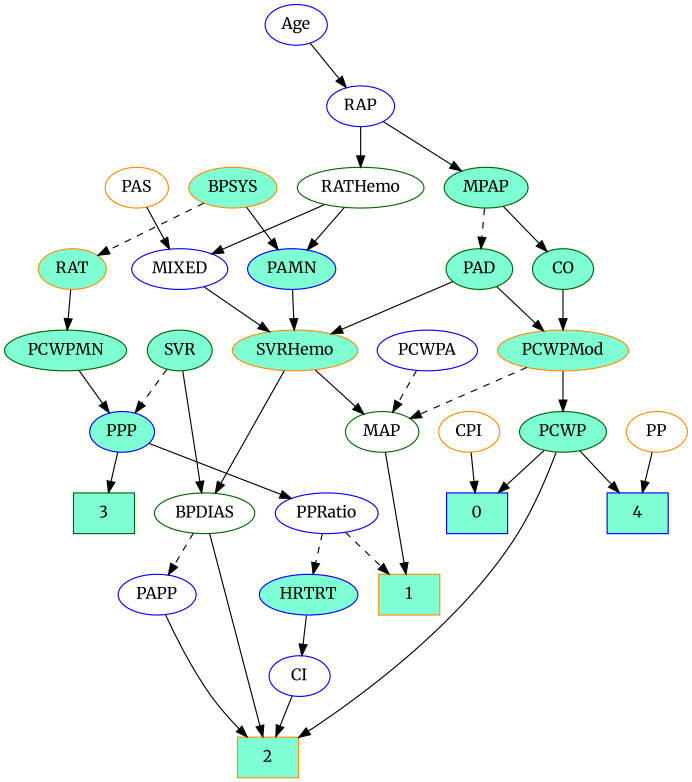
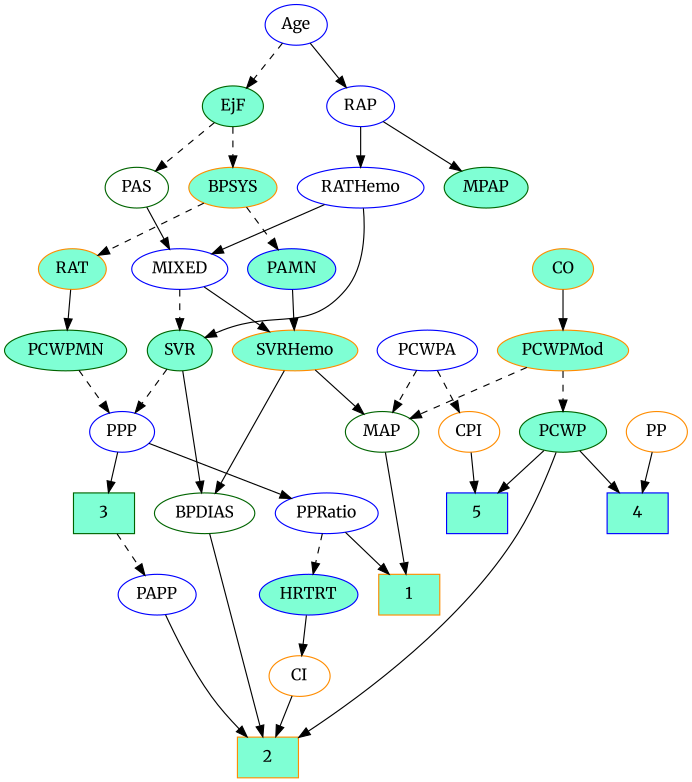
none -> (233, 106)
(137, 188) -> (137, 188)
(361, 188) -> (361, 188)
(259, 224) -> (259, 224)
(330, 224) -> (325, 308)
(521, 225) -> none
(479, 269) -> none
(563, 269) -> (563, 269)
none -> (180, 304)
none -> (446, 386)
(563, 386) -> (563, 386)
(91, 387) -> (91, 387)
(122, 432) -> (122, 432)
(477, 513) -> (477, 513)
(184, 549) -> (128, 550)
(363, 549) -> (363, 549)
(300, 676) -> (300, 676)
